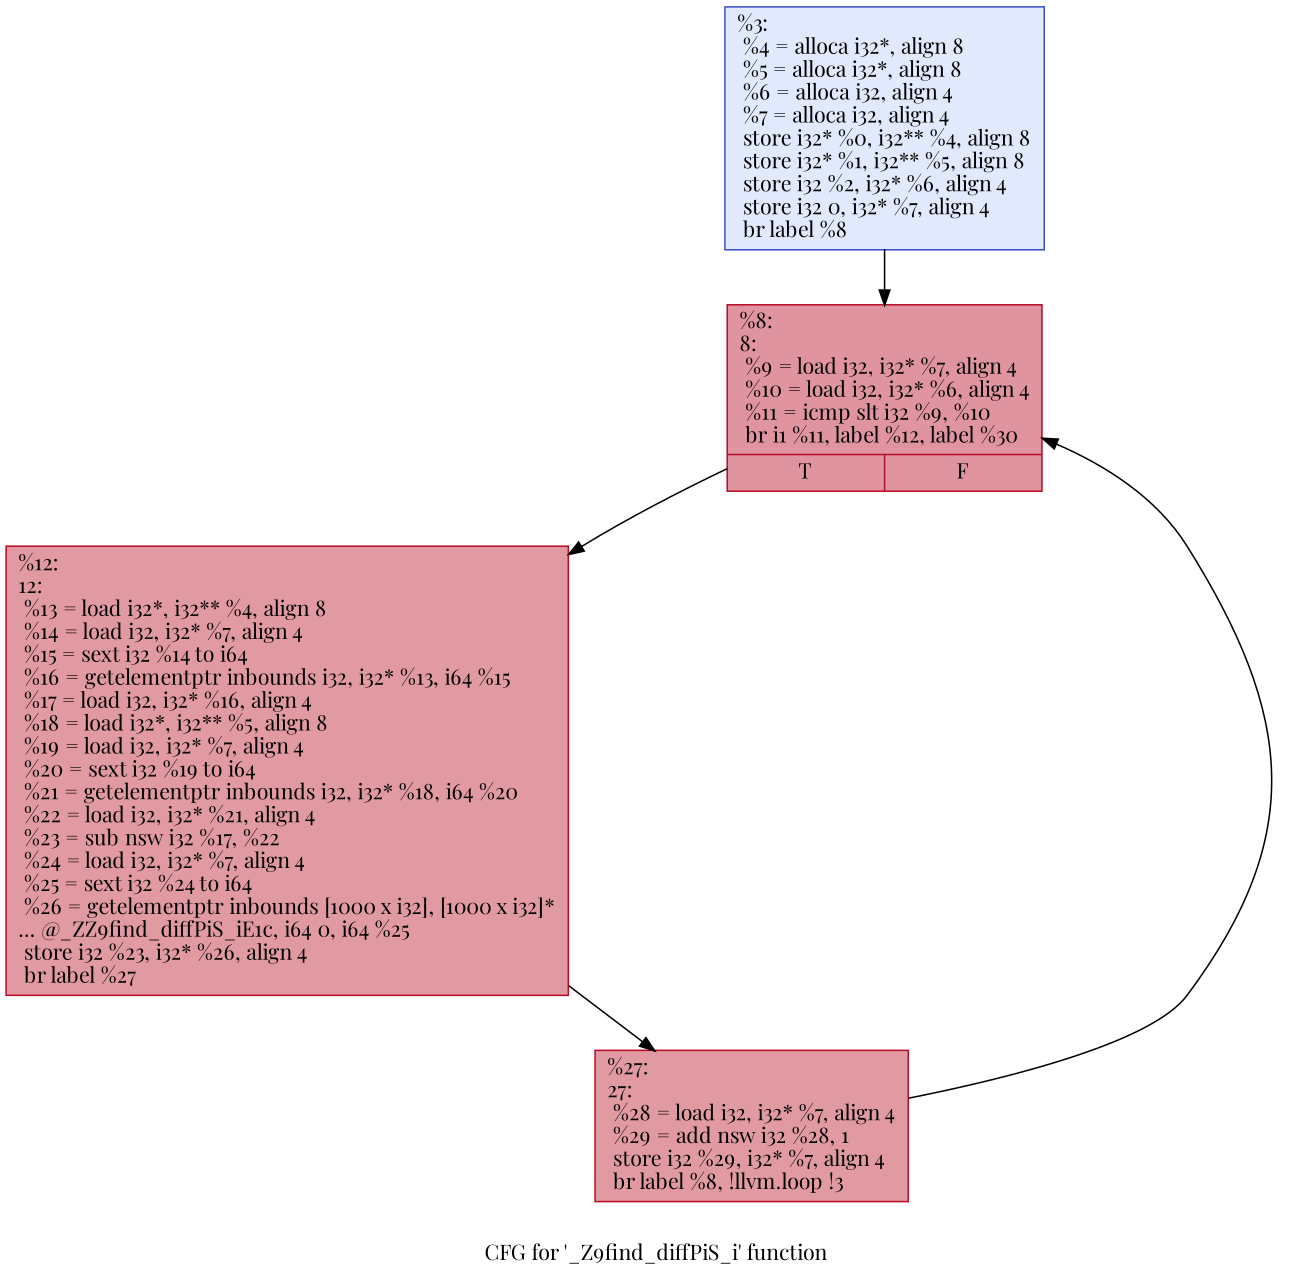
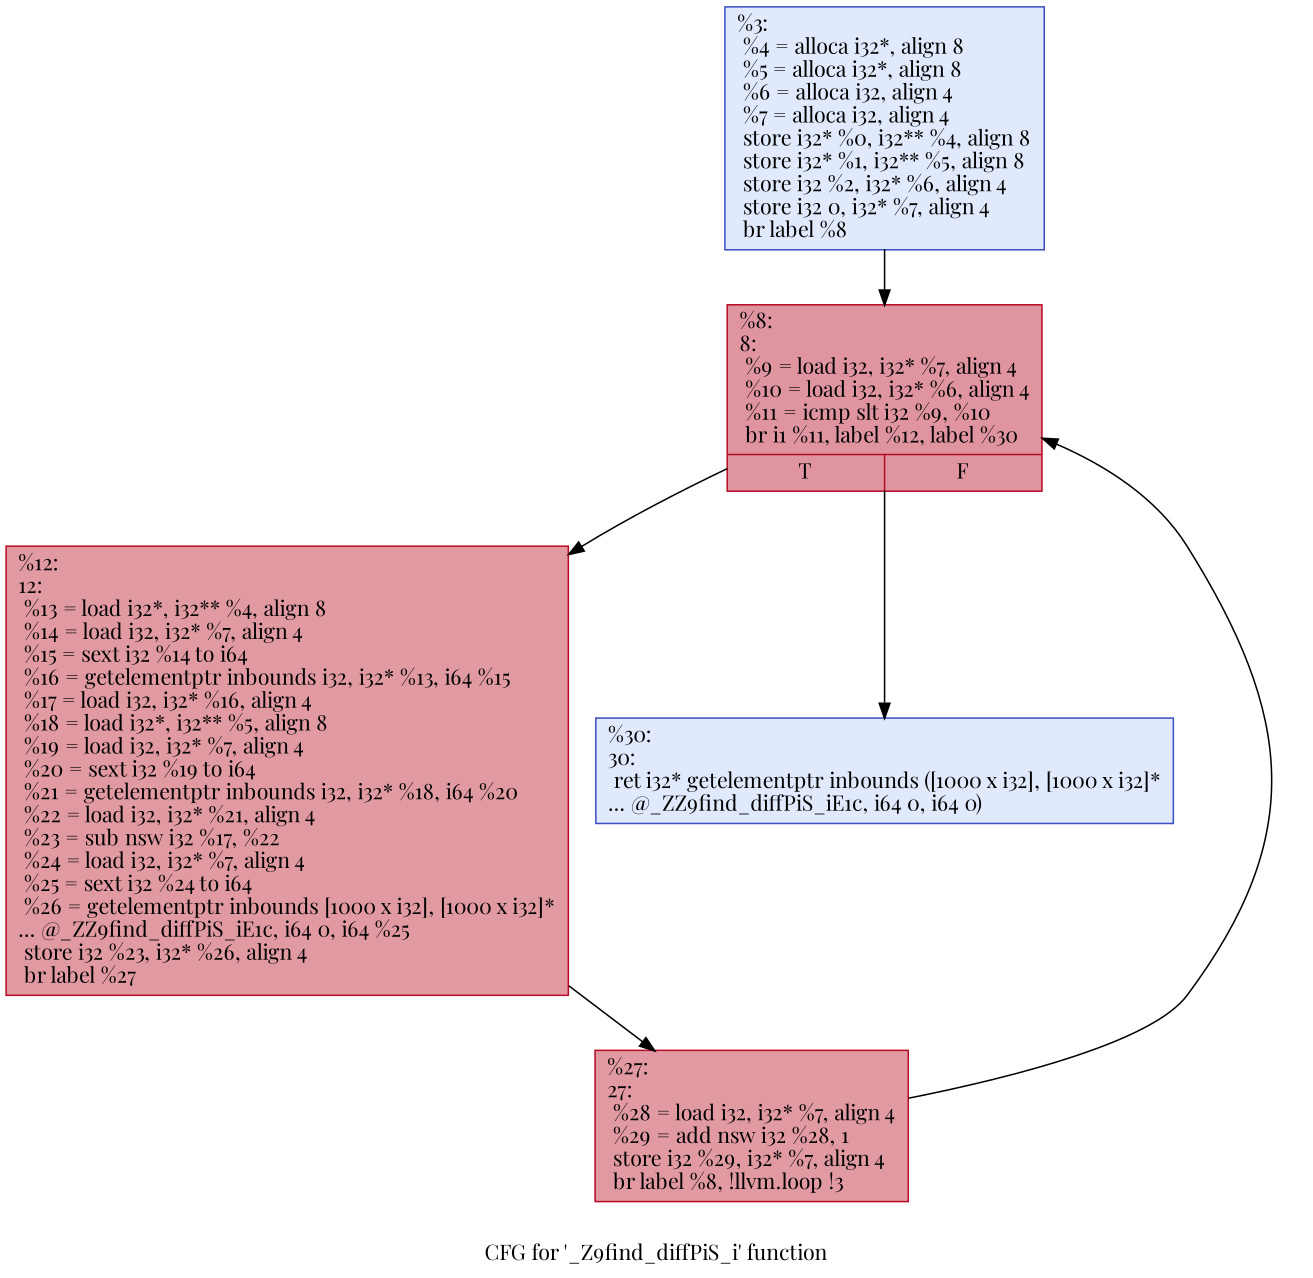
none -> (885, 771)
